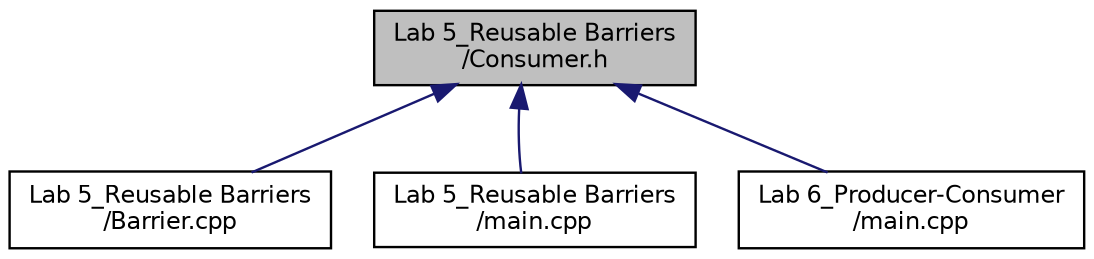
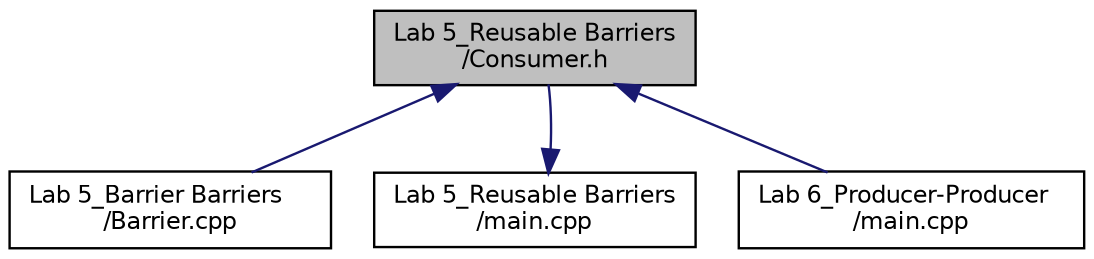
(519, 141) -> (551, 117)
(170, 210) -> (170, 210)
(911, 210) -> (911, 210)
